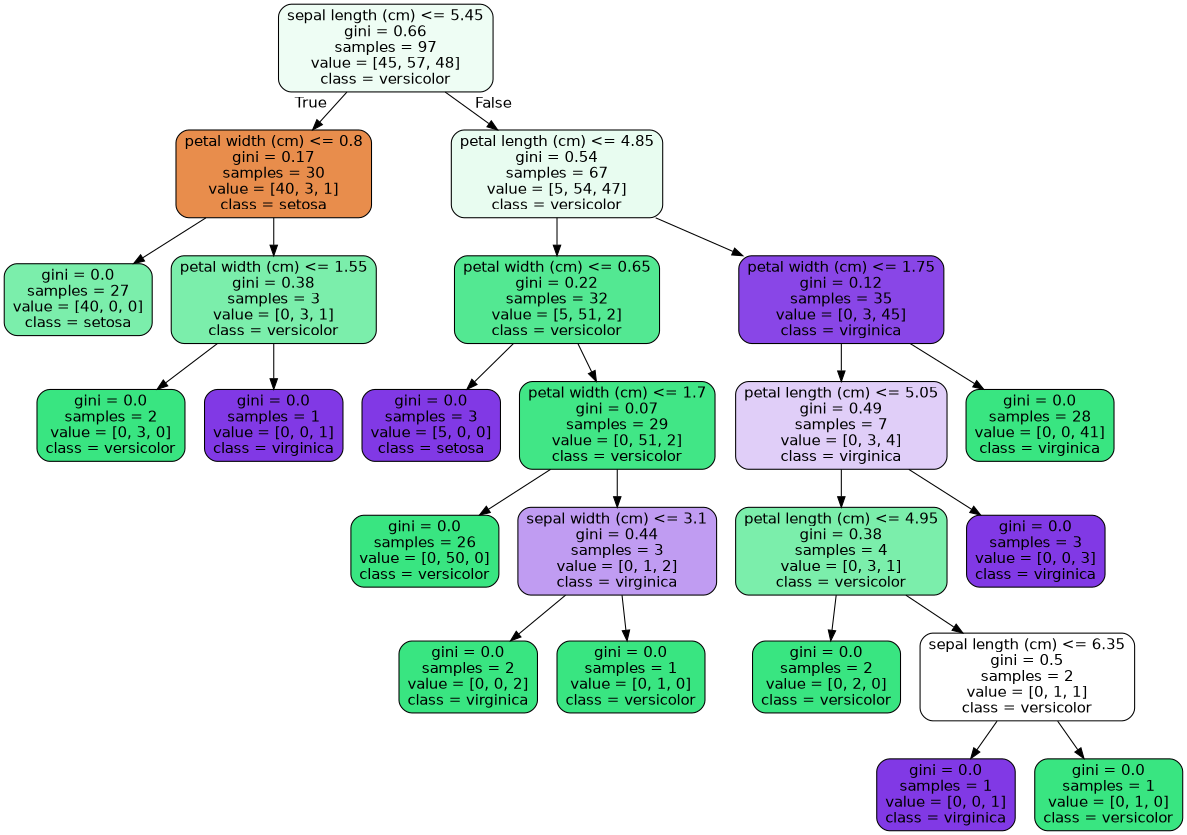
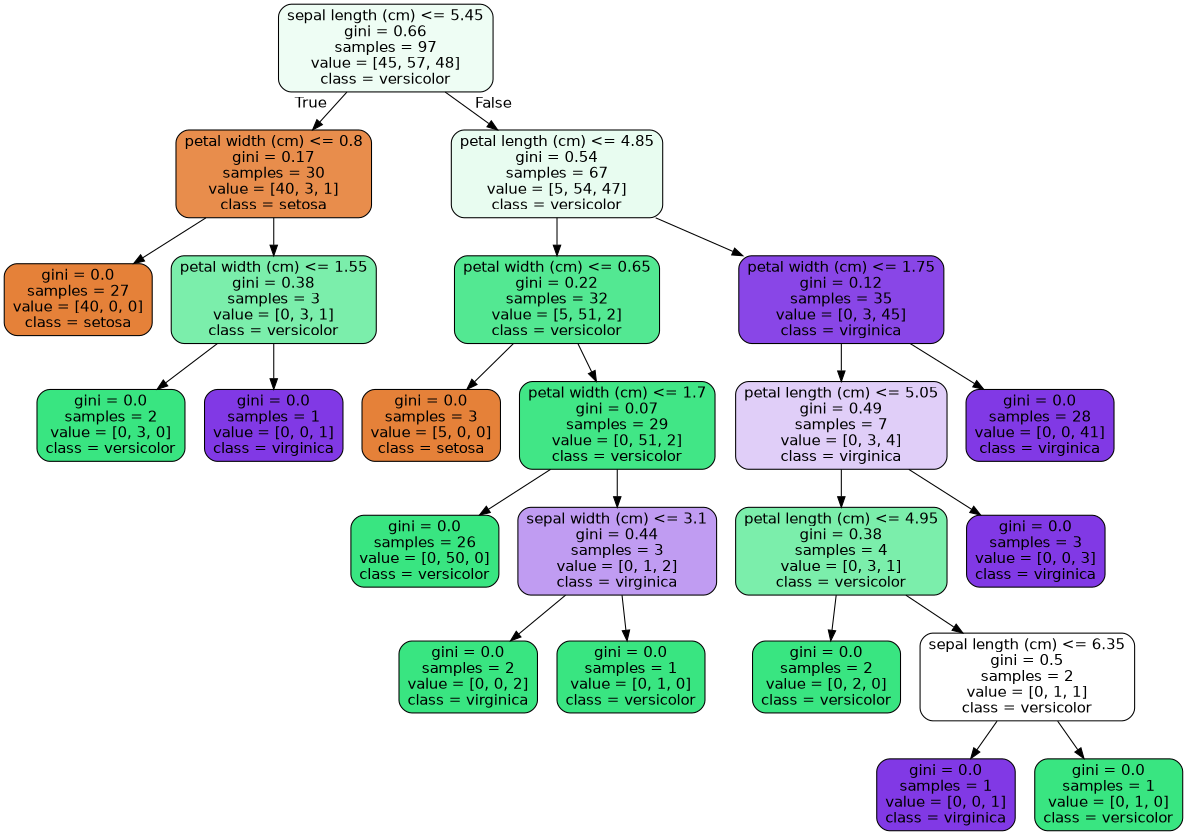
(78, 300) -> (78, 300)
(431, 425) -> (431, 425)
(1040, 425) -> (1040, 425)
